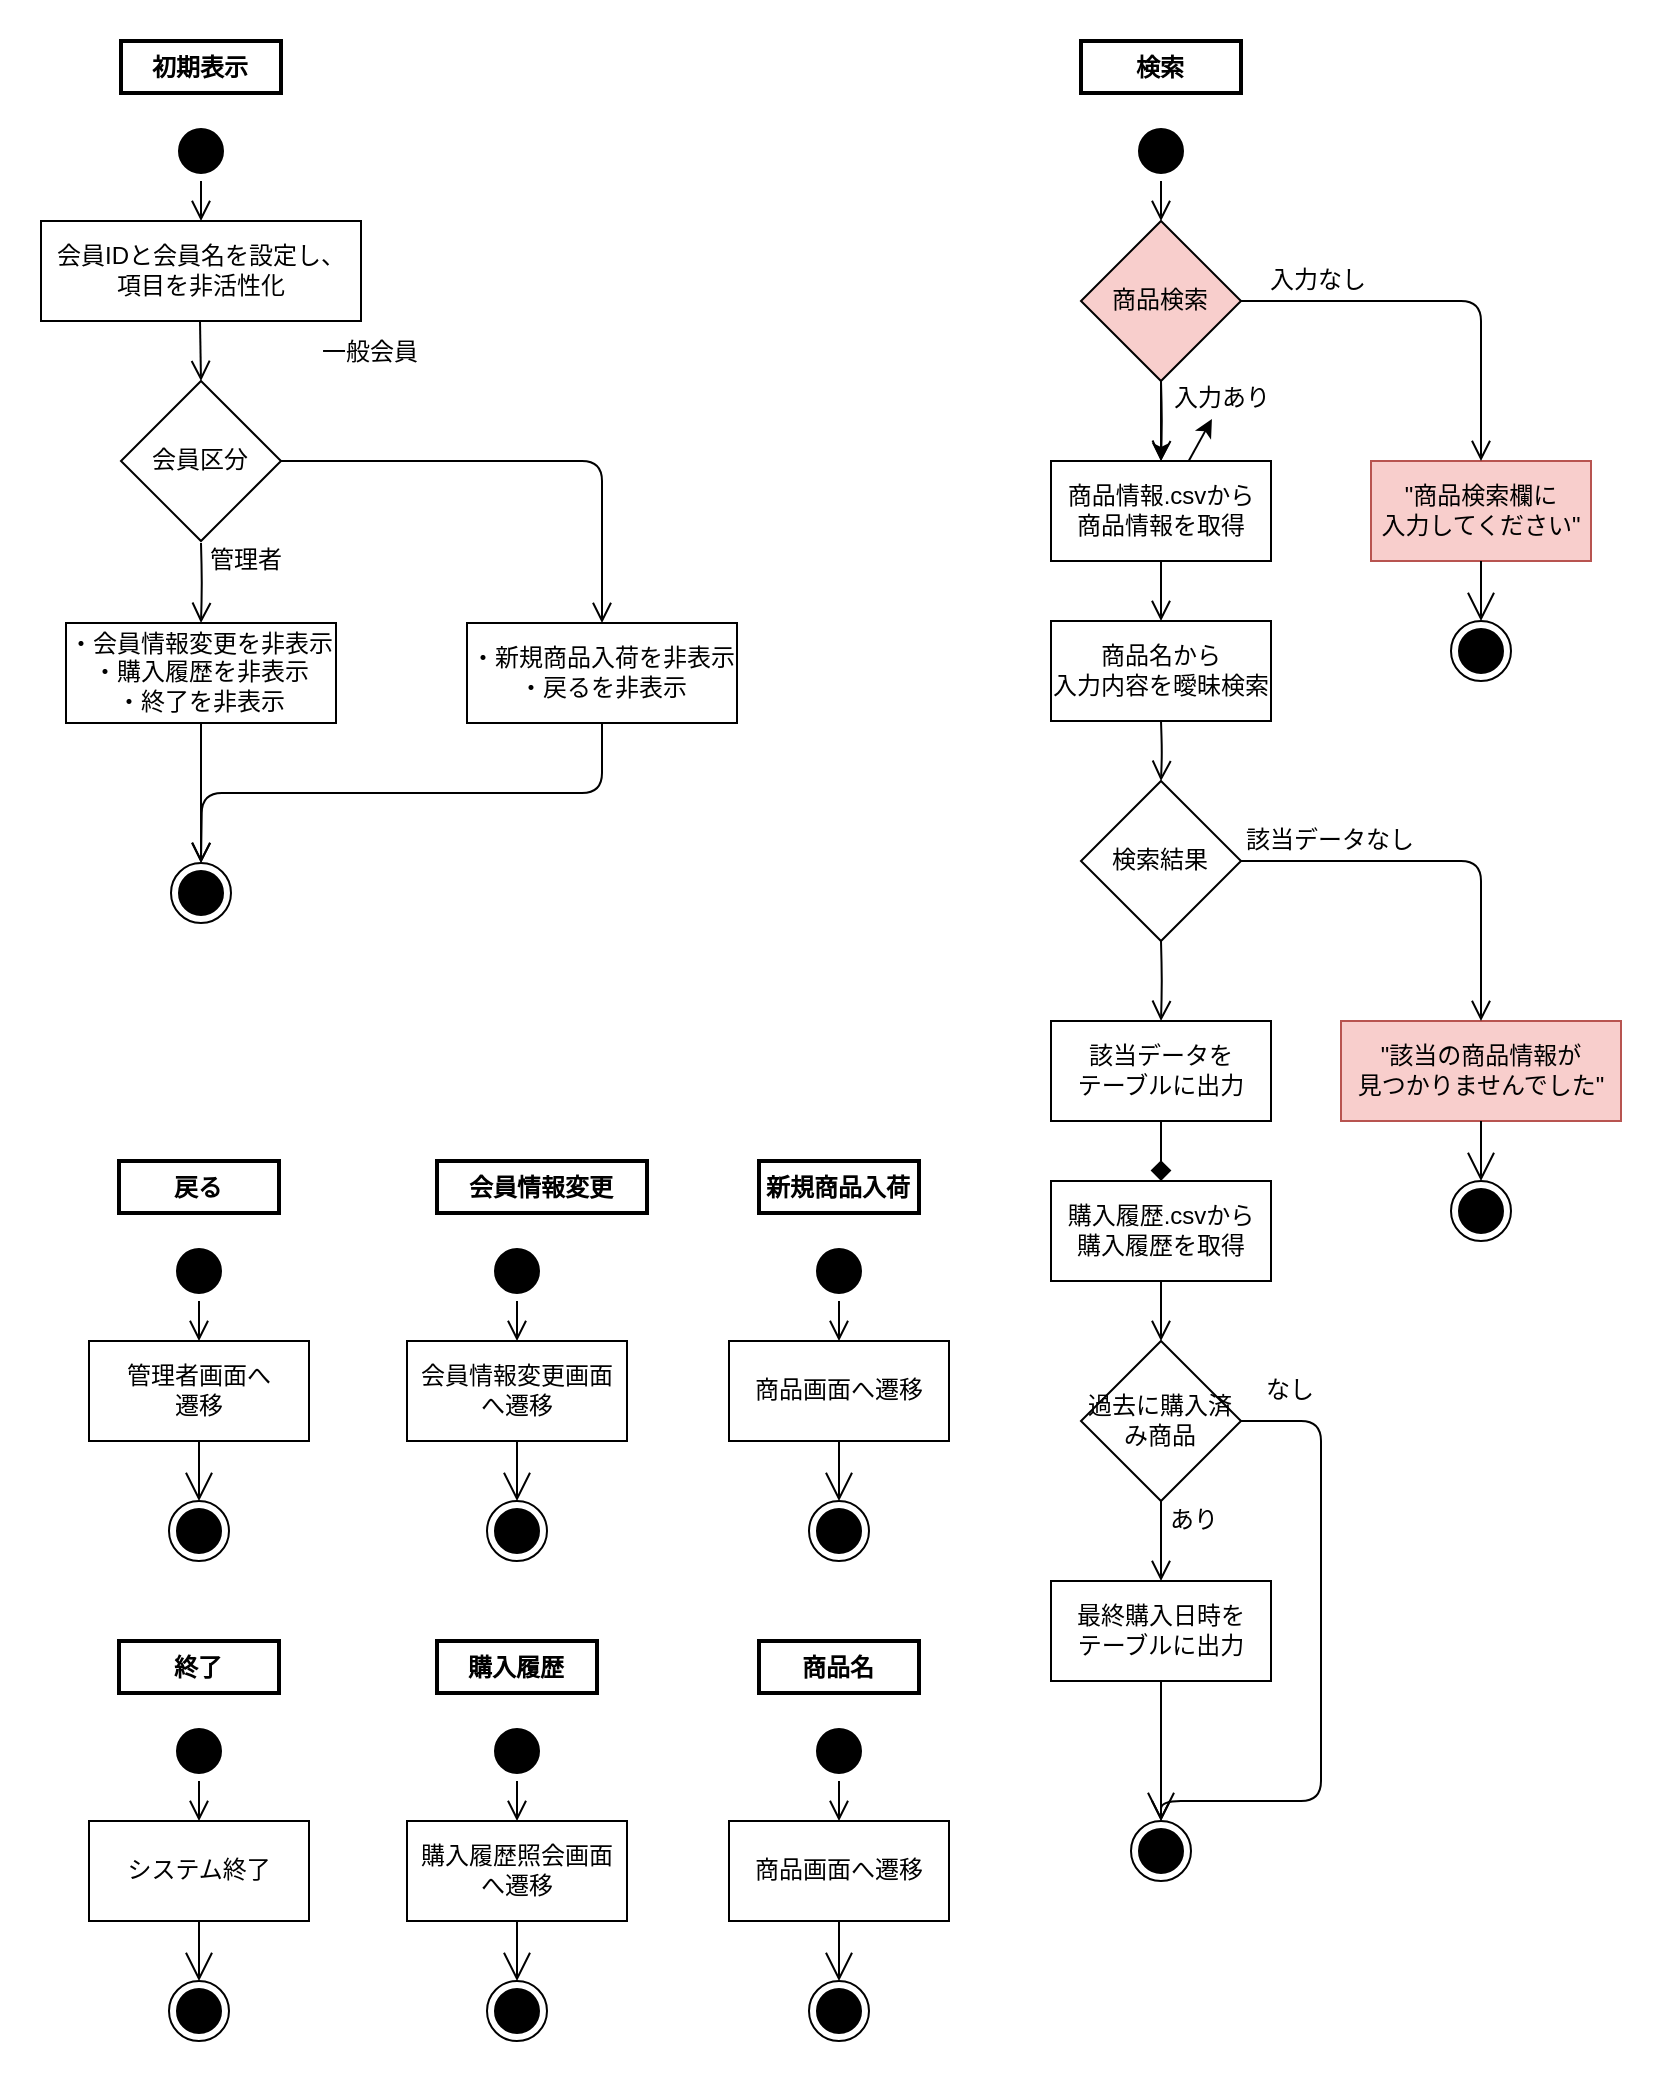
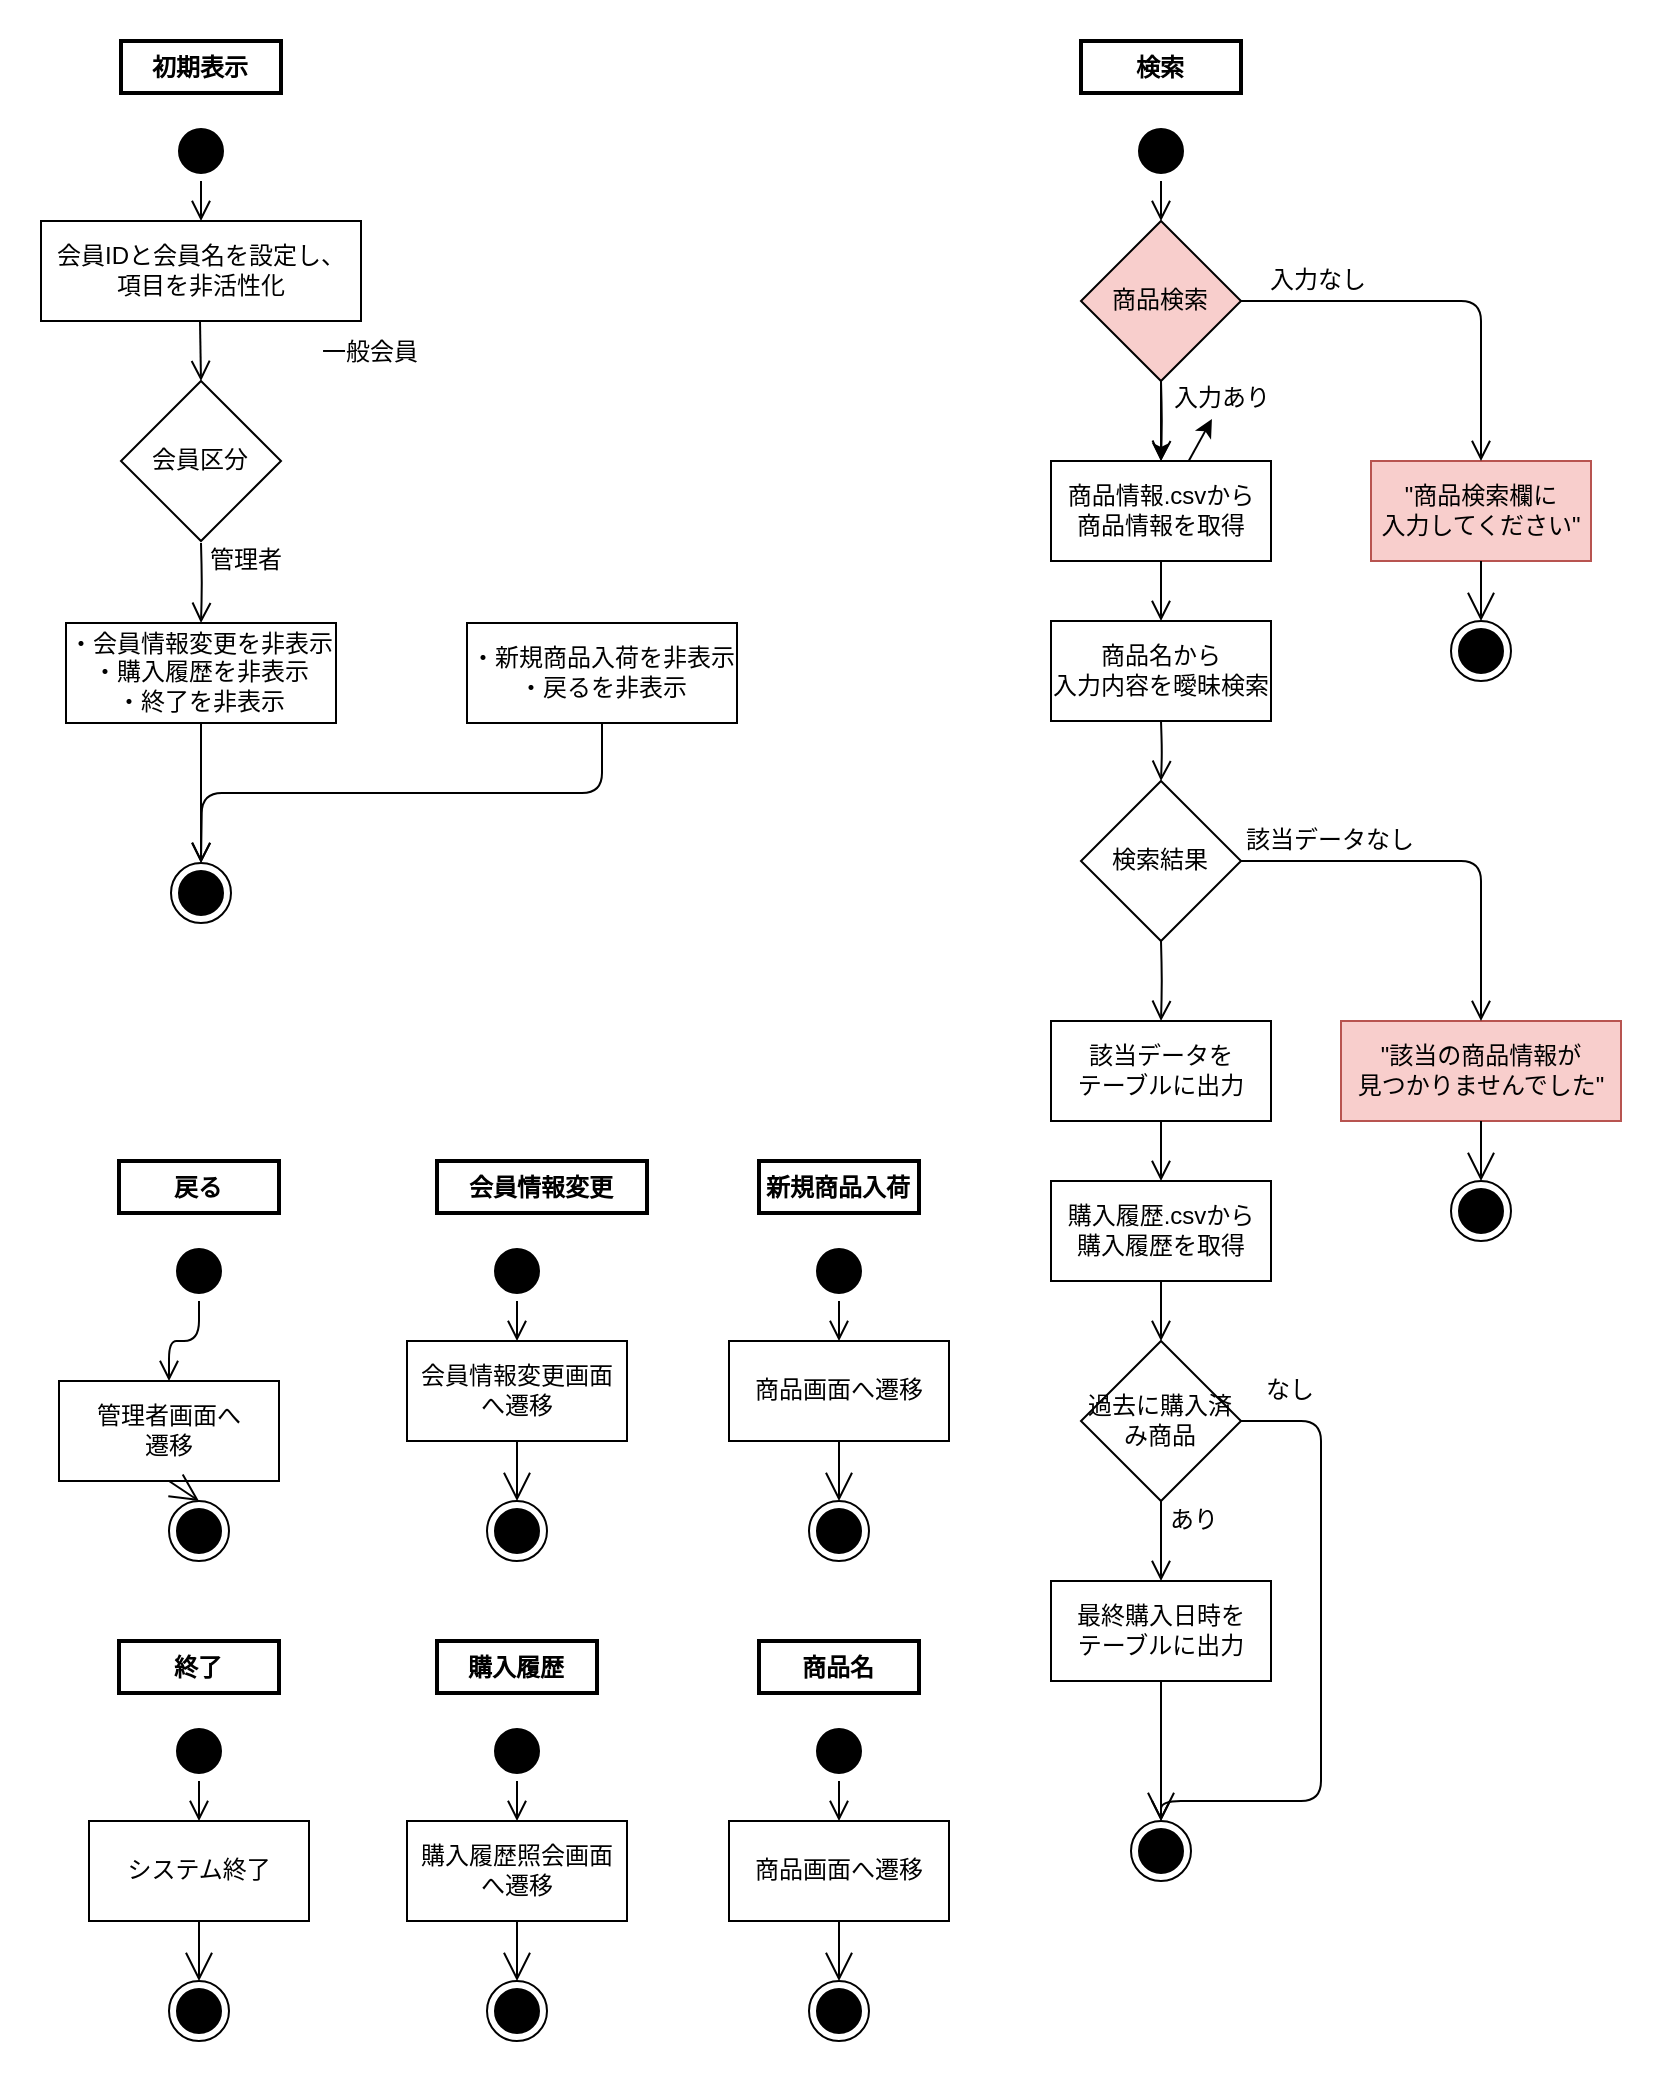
(513, 461) -> none
(1161, 1161) -> (1161, 1168)
(199, 1391) -> (169, 1431)
